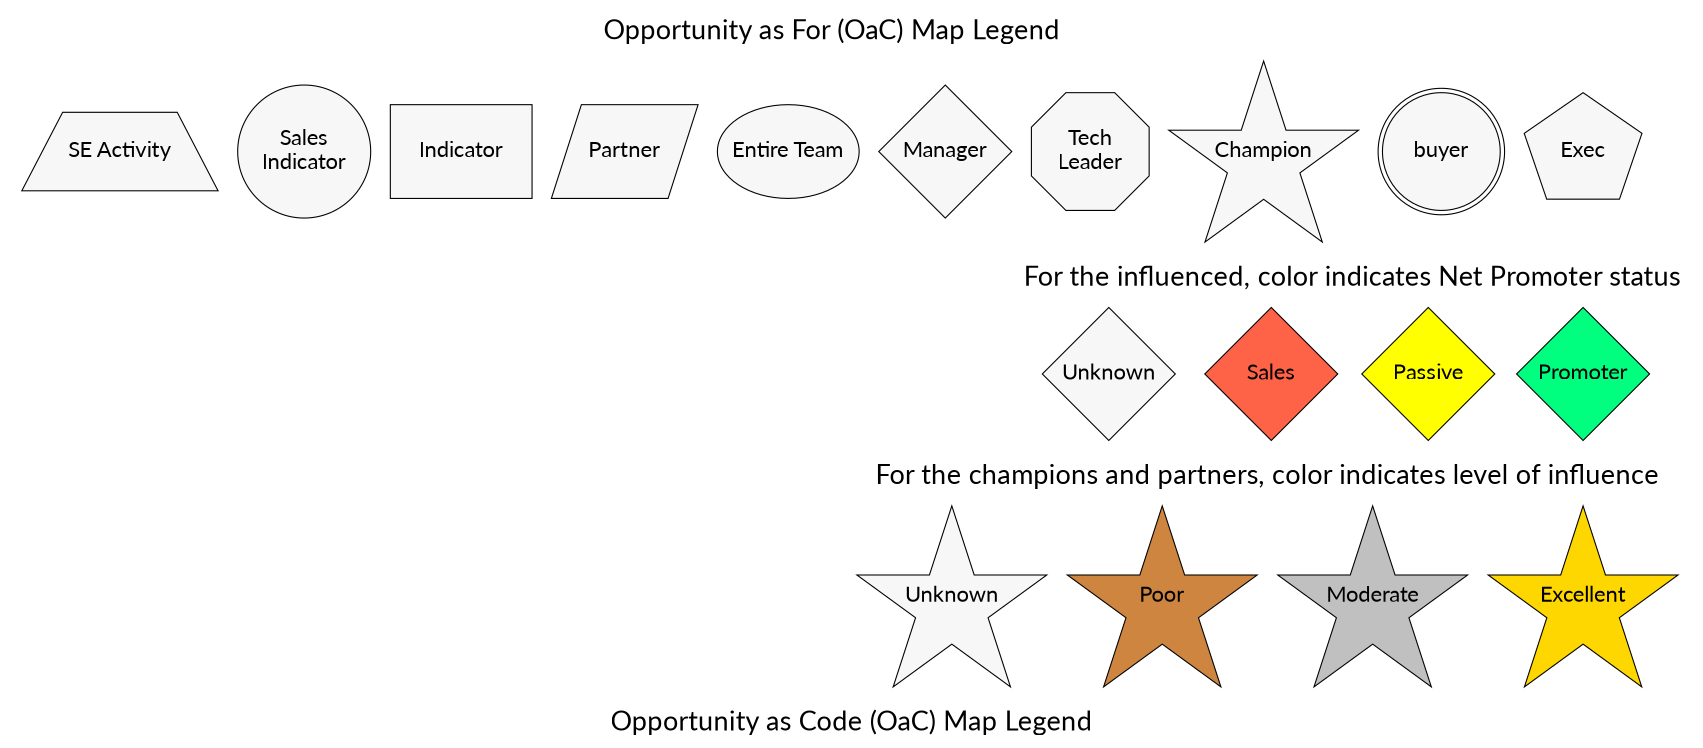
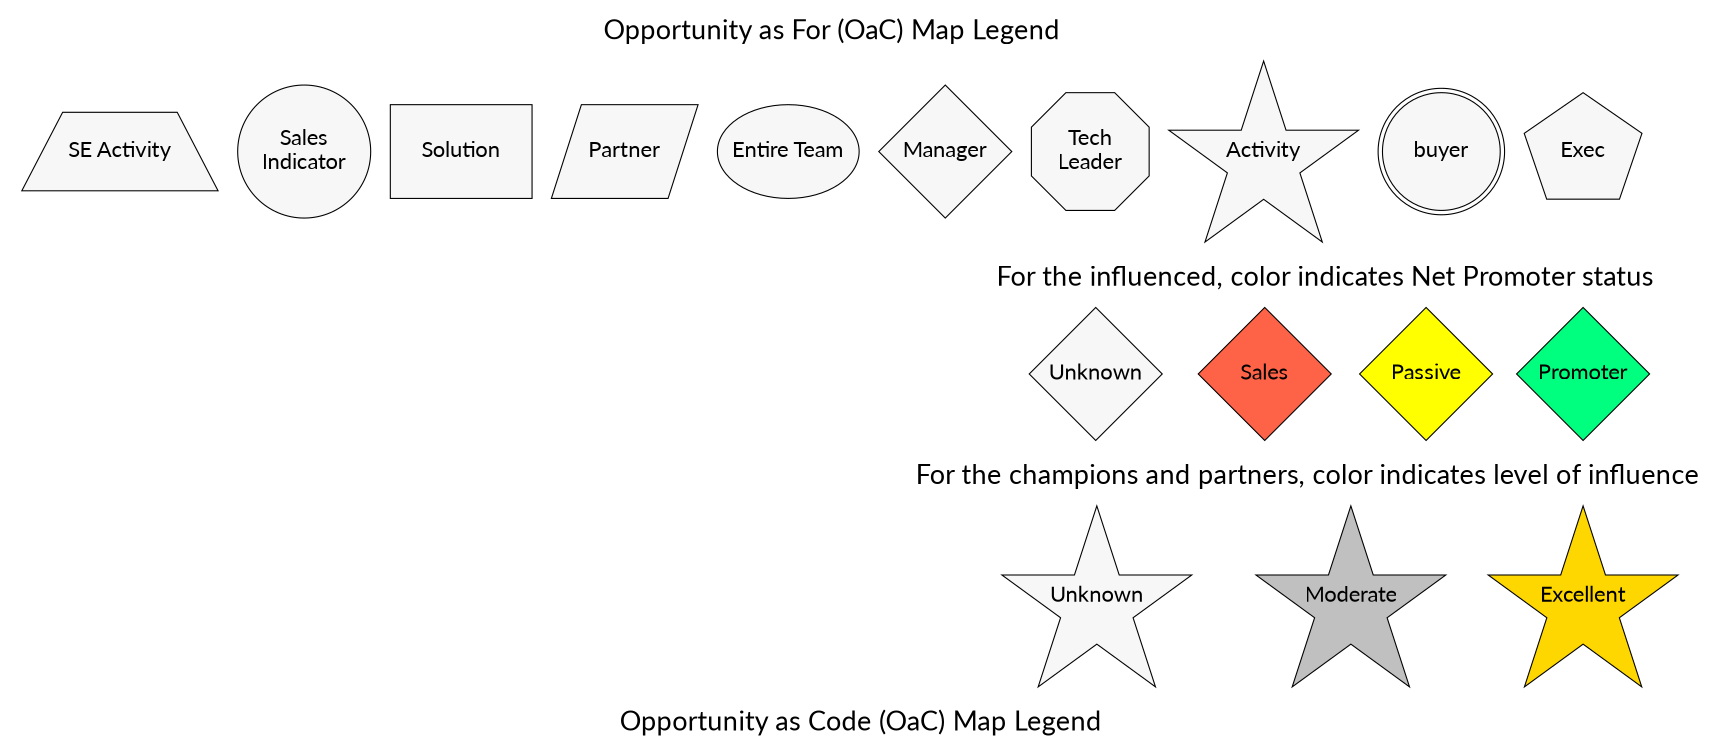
(461, 152) -> (461, 152)
(1264, 152) -> (1264, 152)
(1162, 596) -> none
